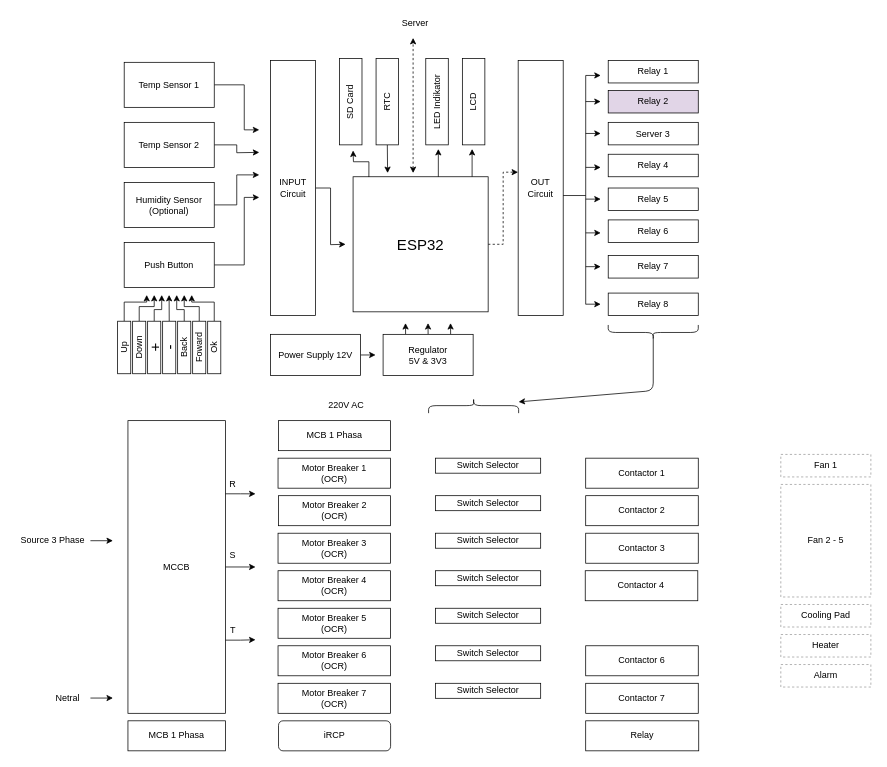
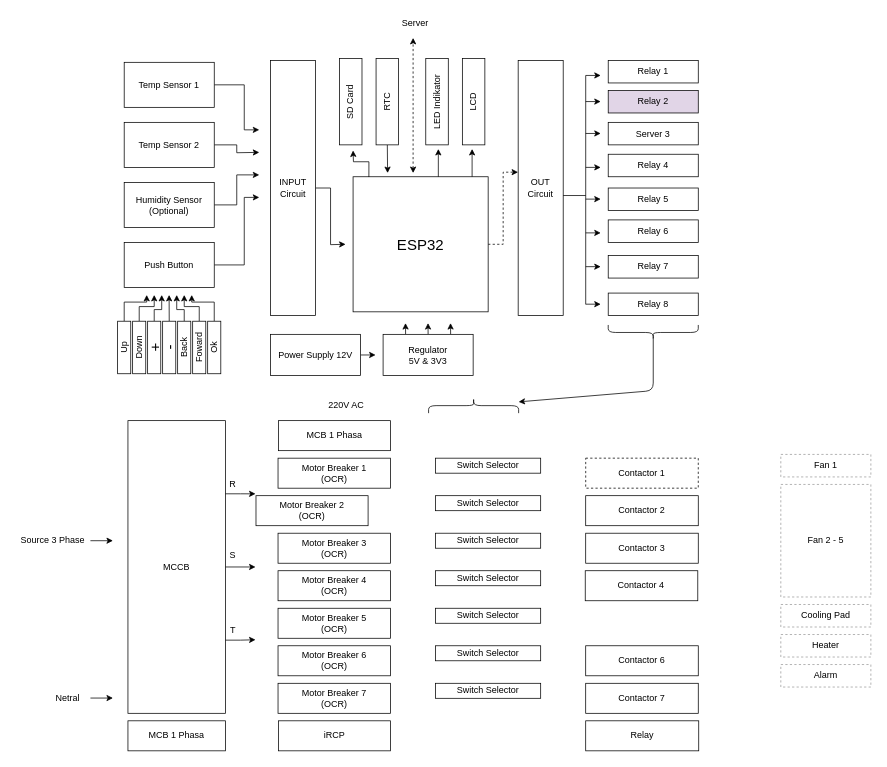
(642, 473) -> (642, 473)
(334, 510) -> (312, 510)
(334, 735) -> (334, 735)
